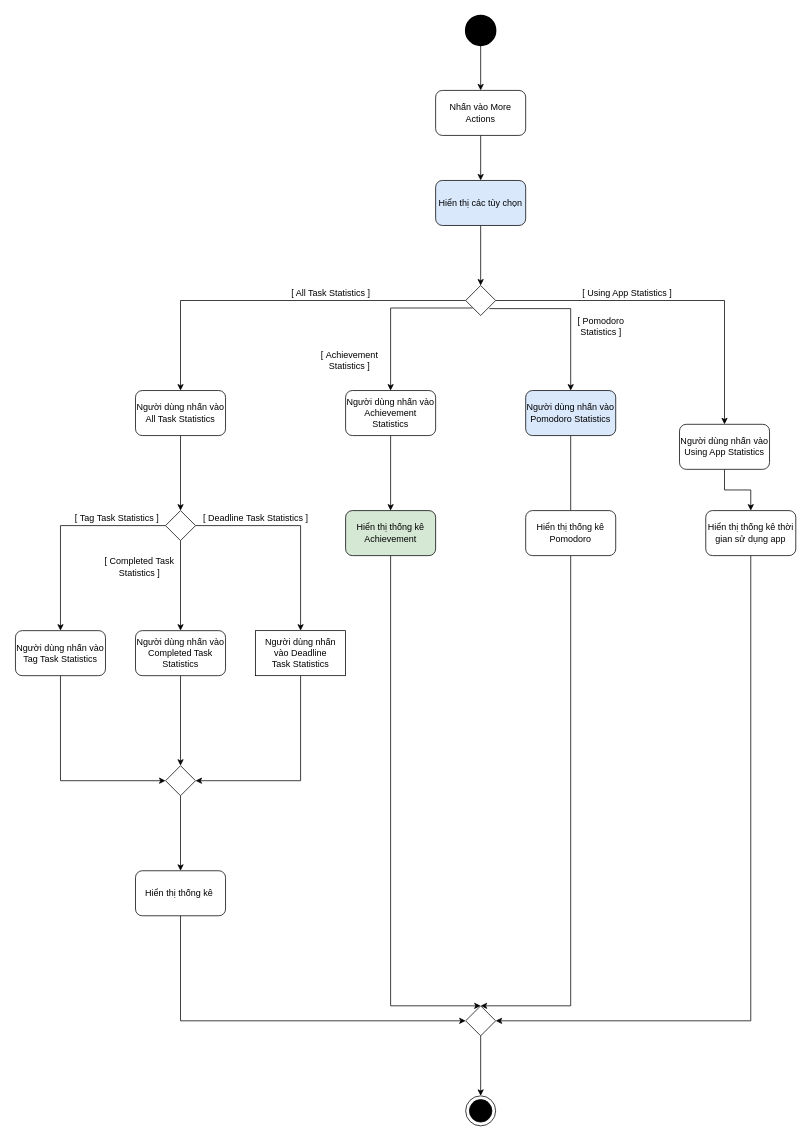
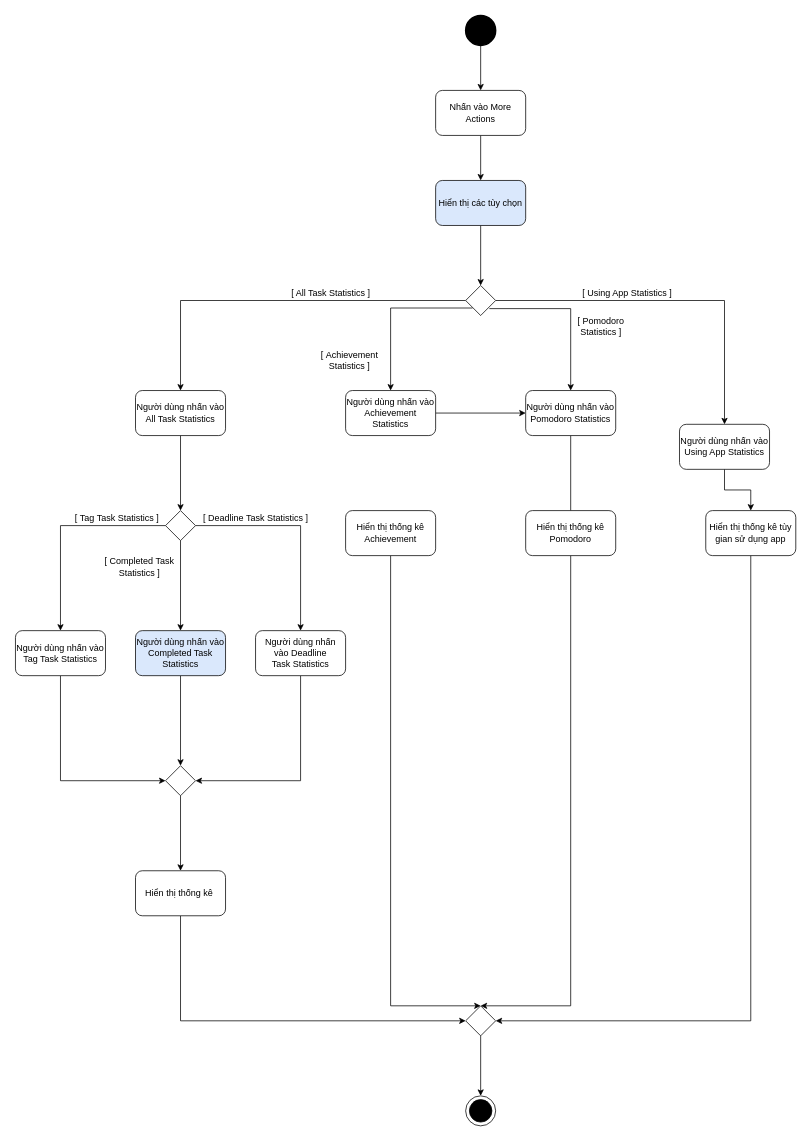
(570, 413) -> (570, 413)
(390, 470) -> (519, 413)
(390, 533) -> (390, 533)
(750, 533) -> (750, 533)
(180, 653) -> (180, 653)
(300, 653) -> (300, 653)
